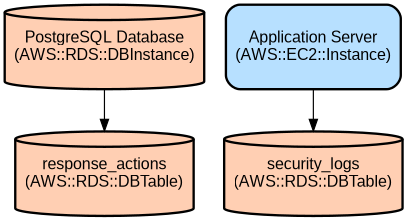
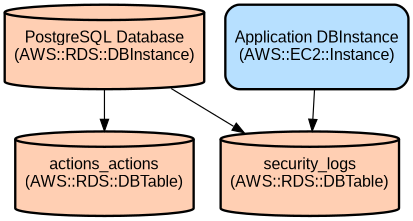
(313, 47) -> (317, 47)
none -> (202, 107)
(104, 174) -> (104, 174)
